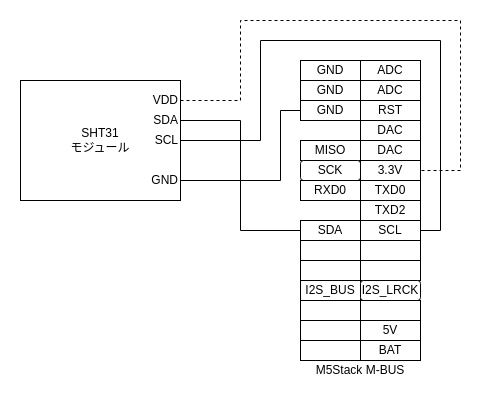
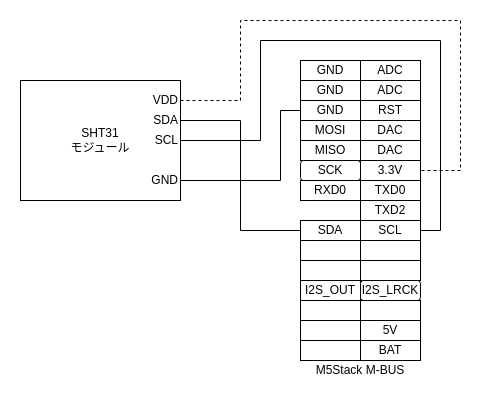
none -> (331, 131)
(331, 291) -> (331, 291)
